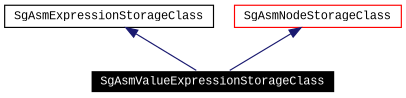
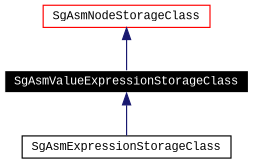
(166, 52) -> (127, 120)
